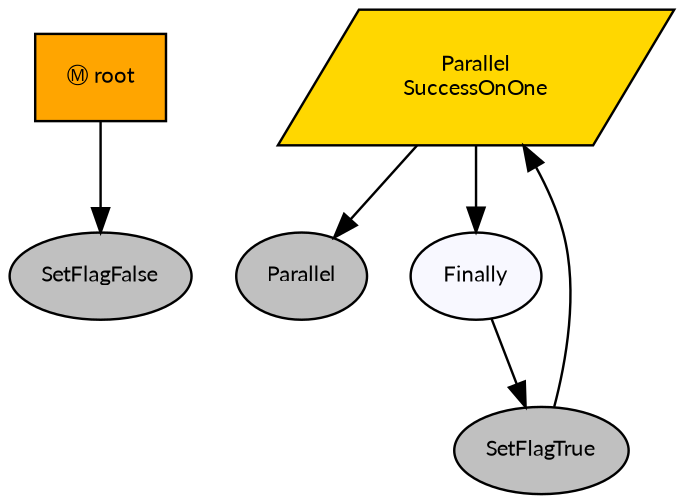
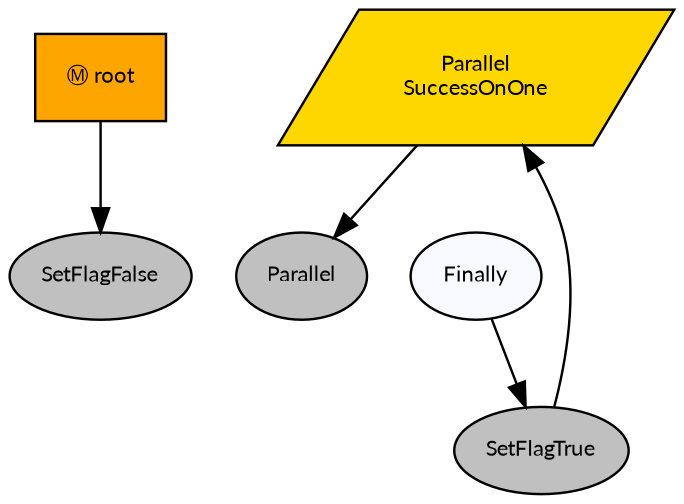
(476, 176) -> none
